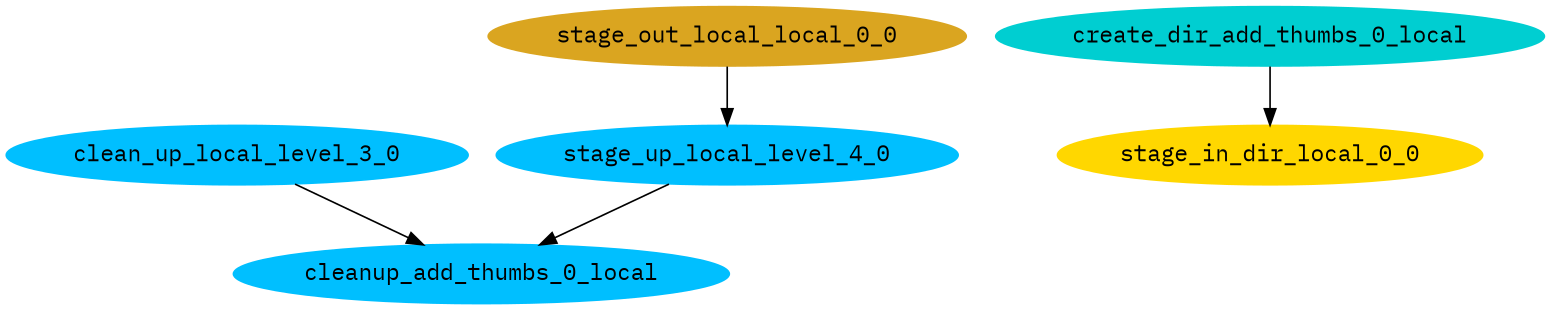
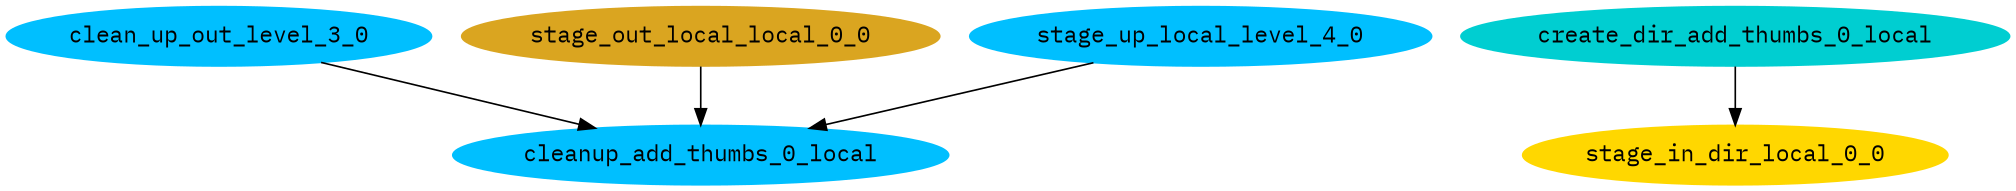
(727, 88) -> (701, 88)
(237, 155) -> (219, 36)
